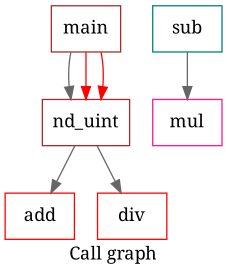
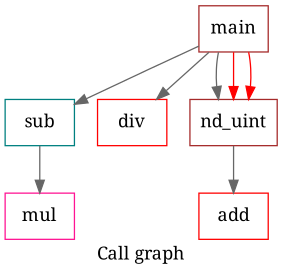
none -> (142, 72)
(106, 164) -> (188, 71)
